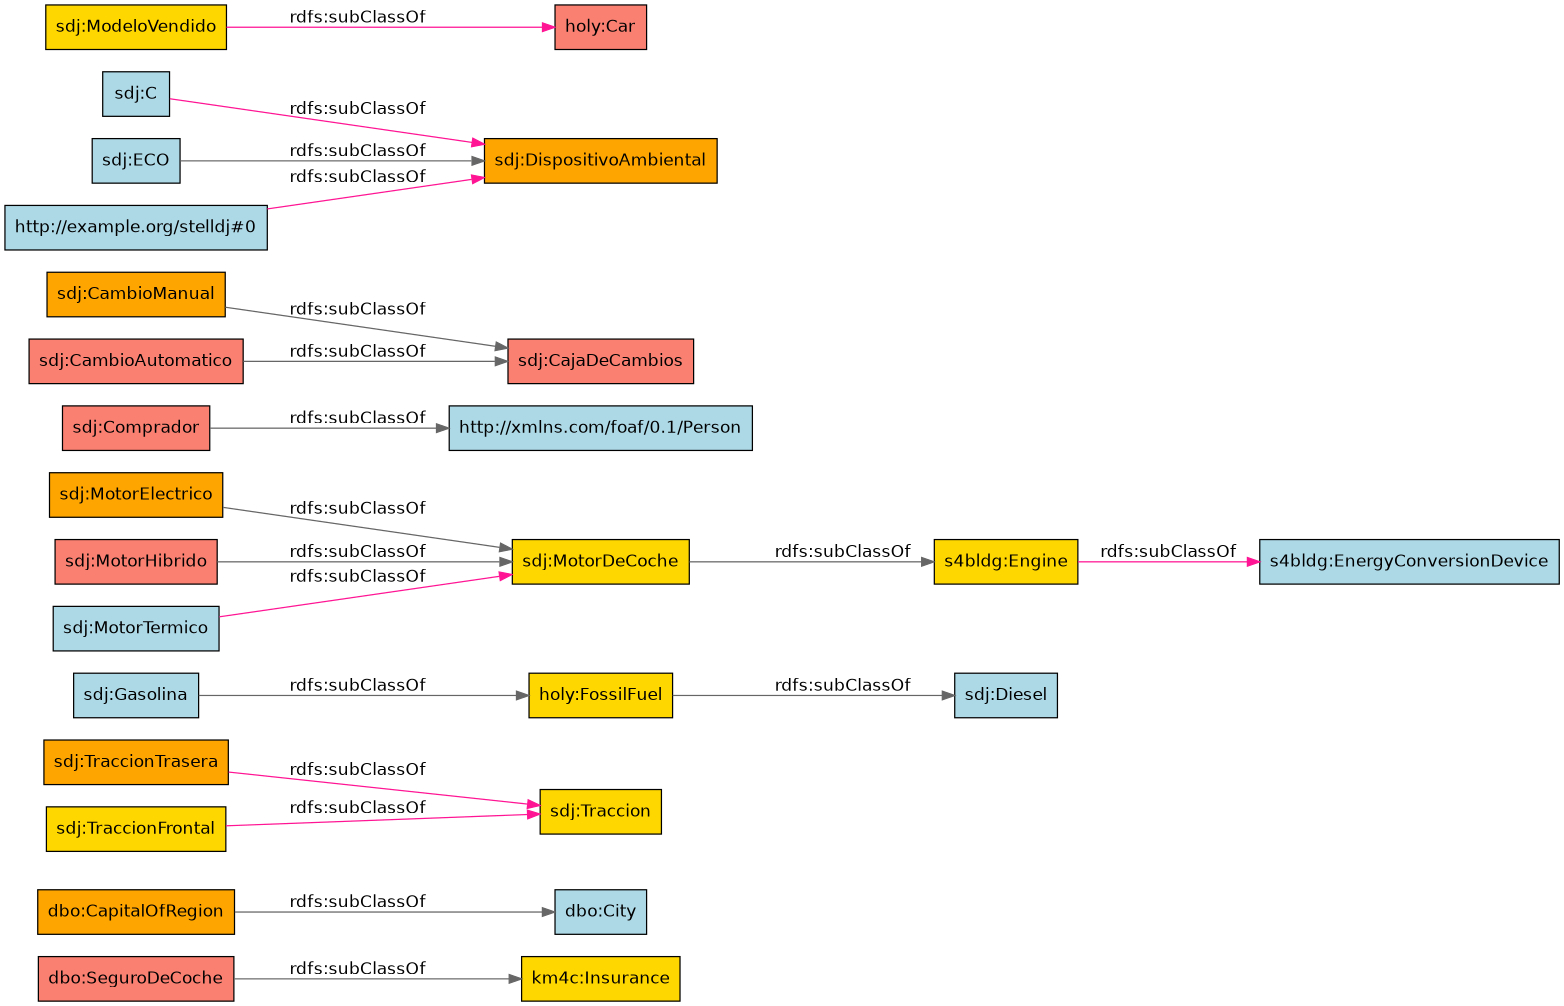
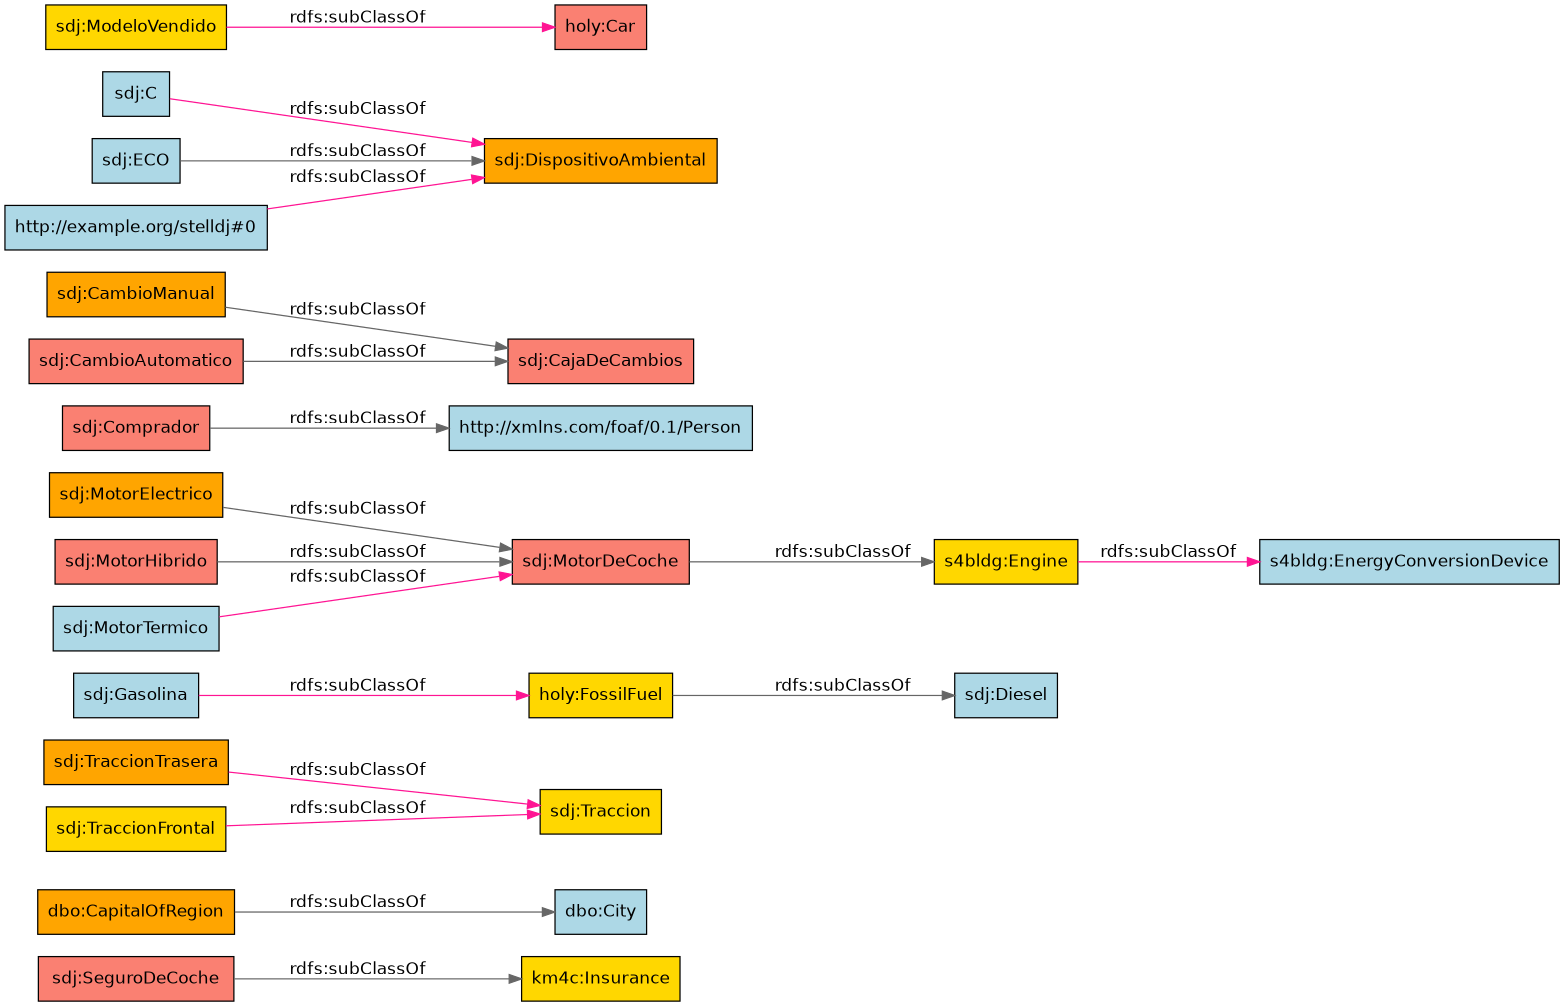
(601, 562) -> (601, 562)
(358, 695) -> (358, 695)
(136, 979) -> (136, 979)
